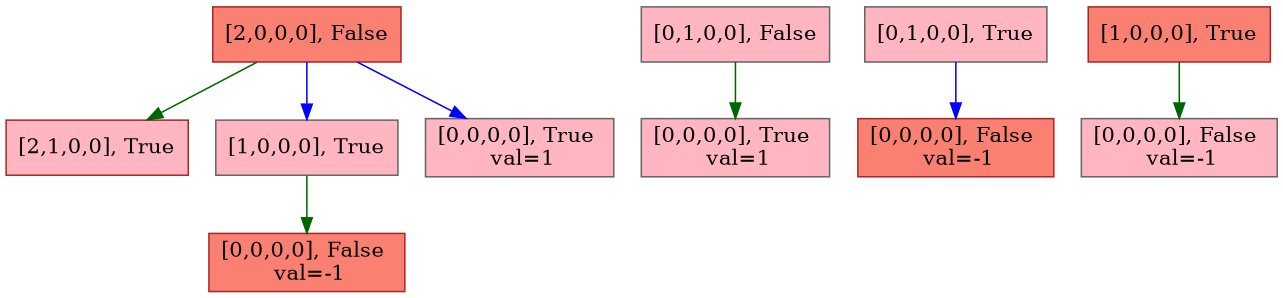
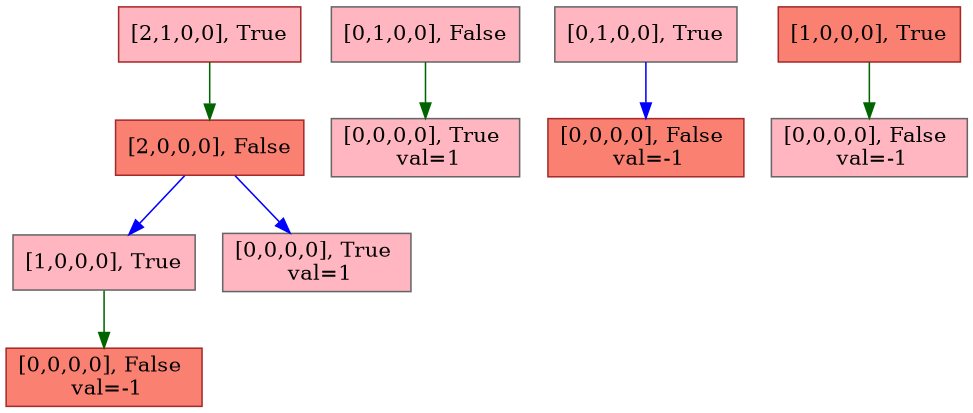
(209, 87) -> (210, 83)
